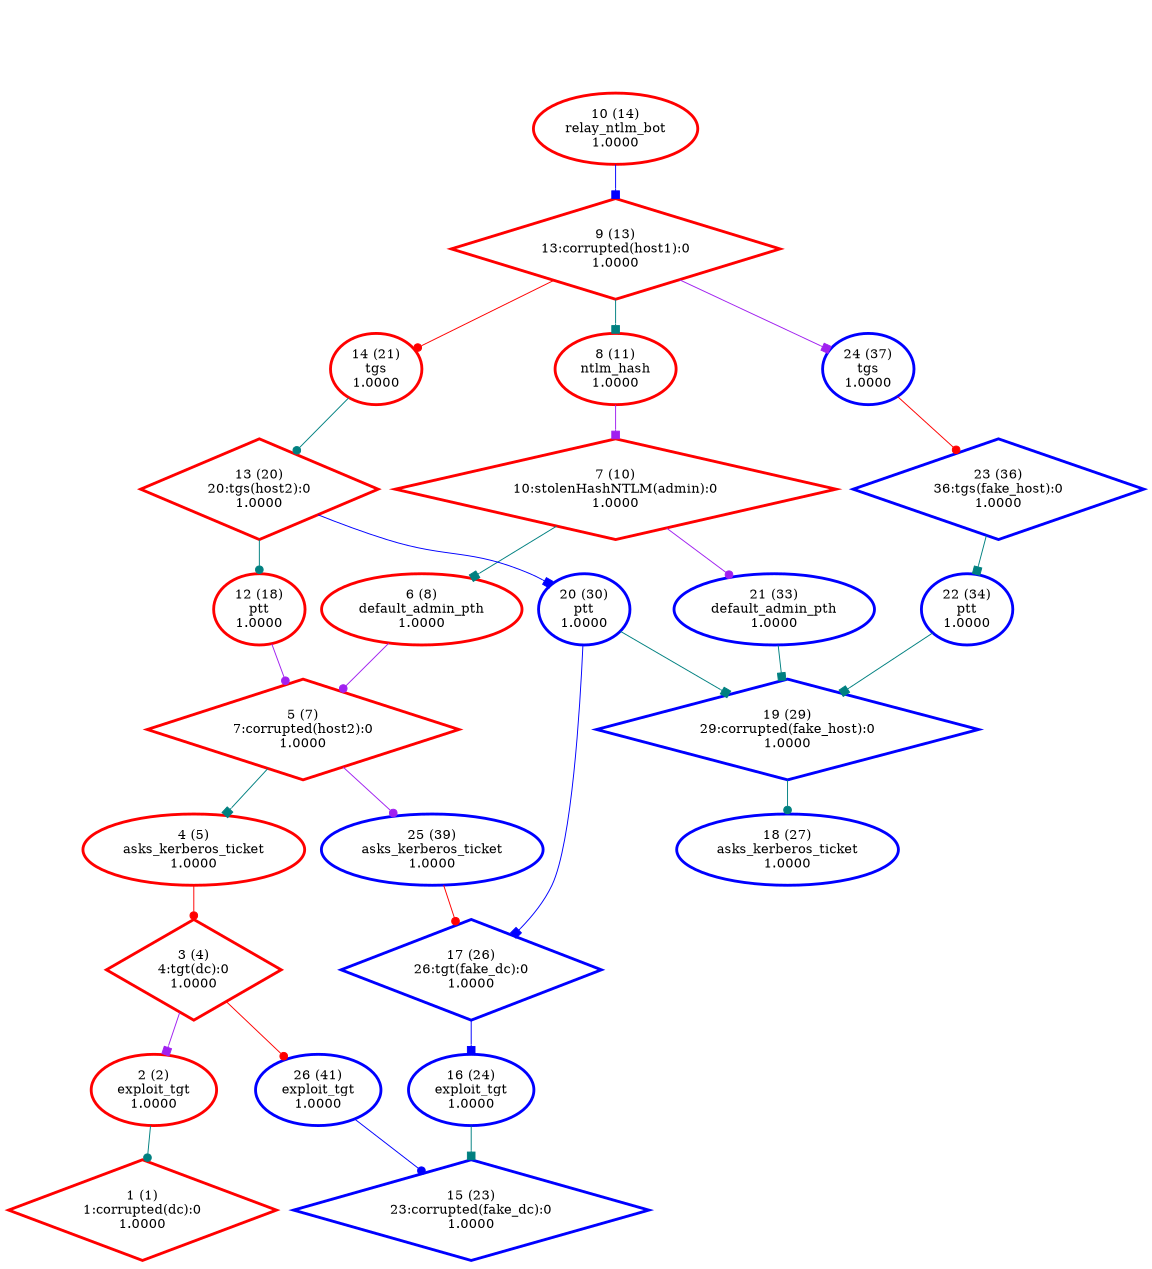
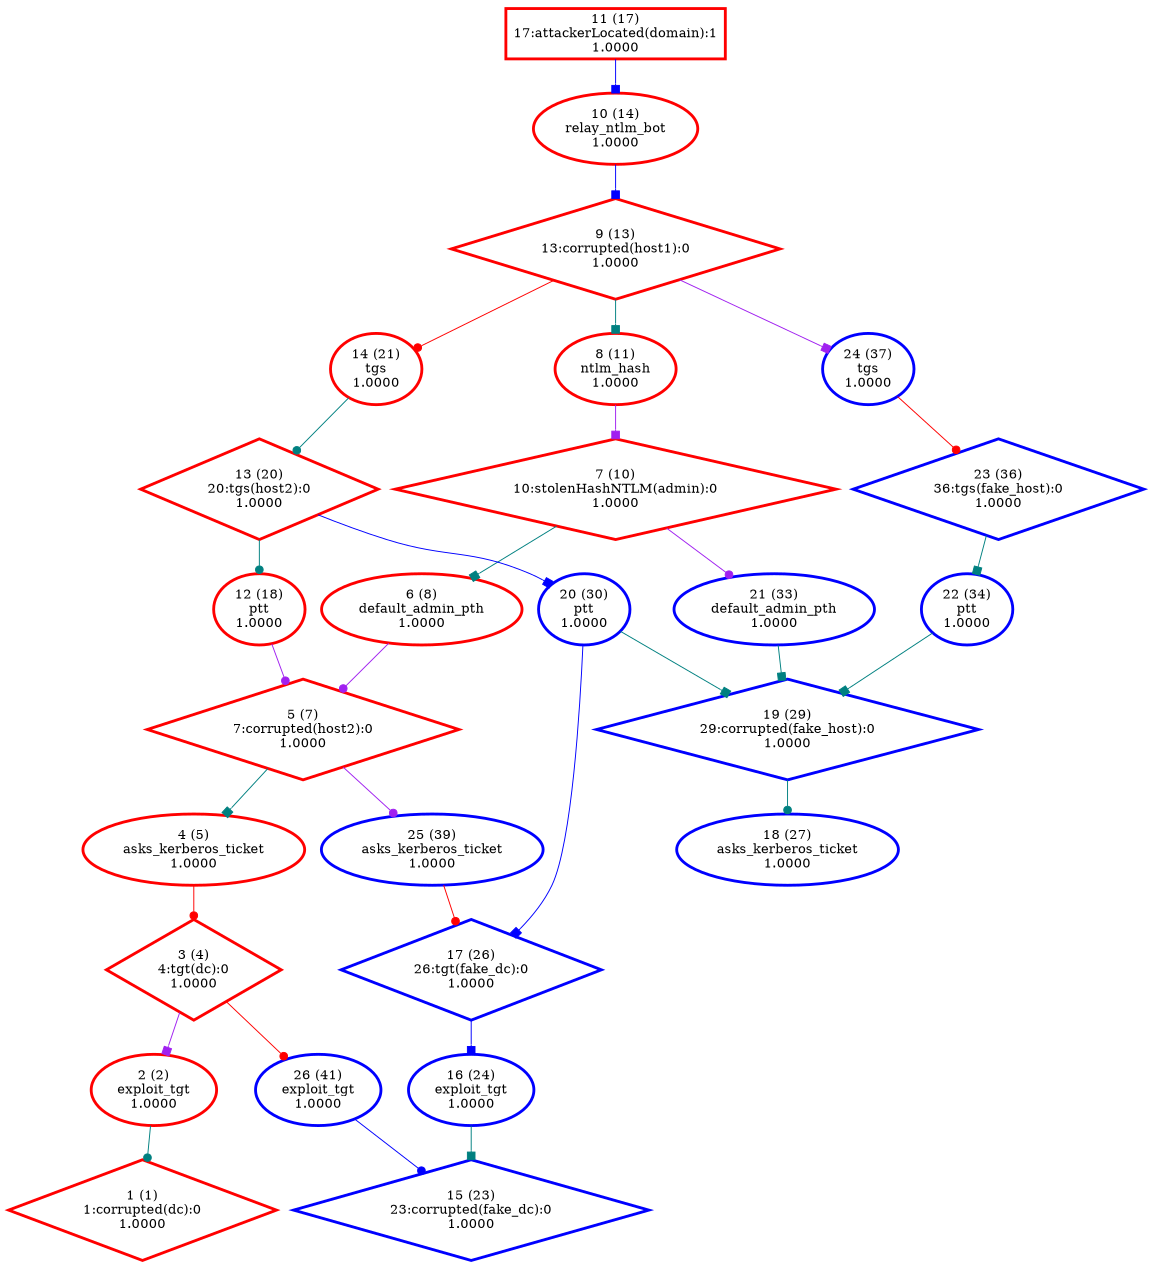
none -> (616, 34)
